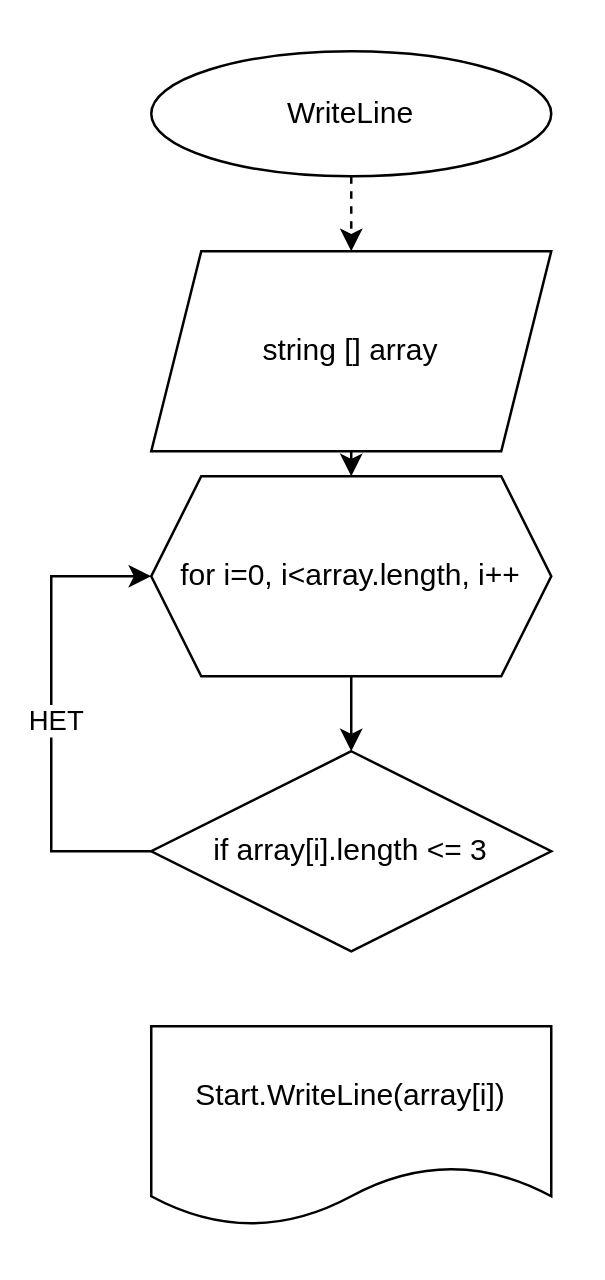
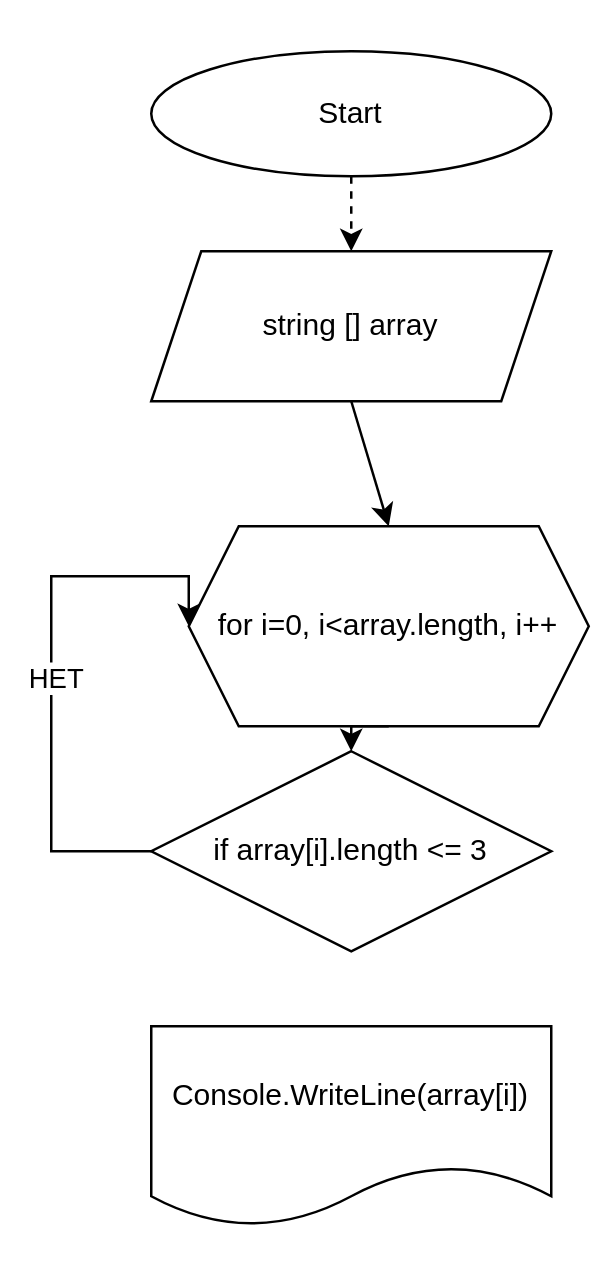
(351, 114) -> (351, 114)
(351, 351) -> (351, 326)
(351, 576) -> (389, 626)
(351, 1096) -> (351, 1096)
